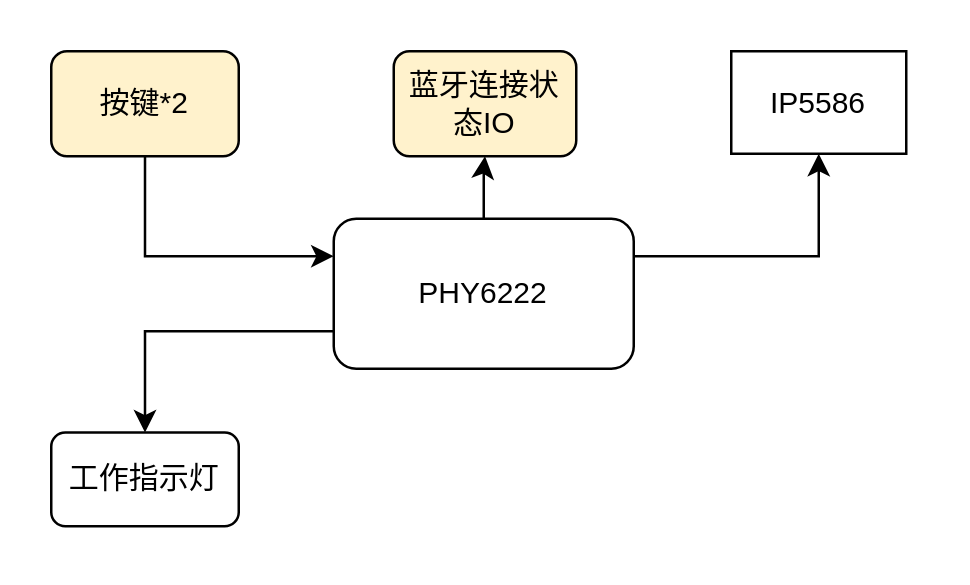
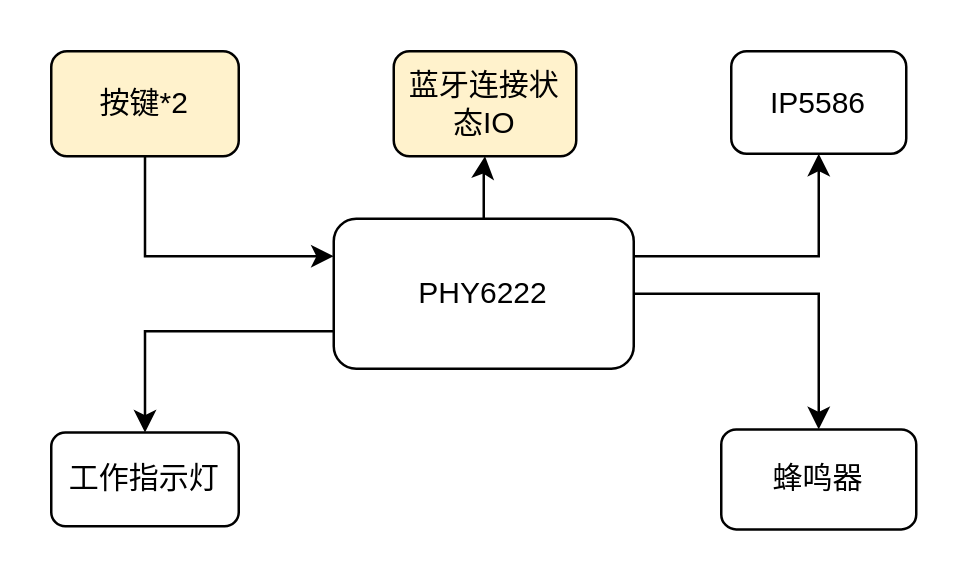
(819, 103) -> (819, 103)
none -> (786, 294)
none -> (819, 479)
